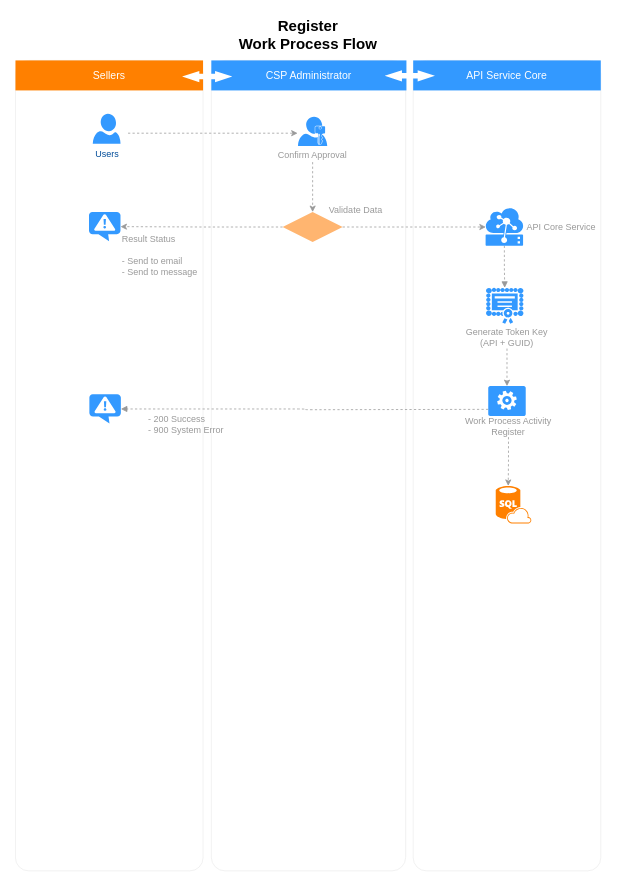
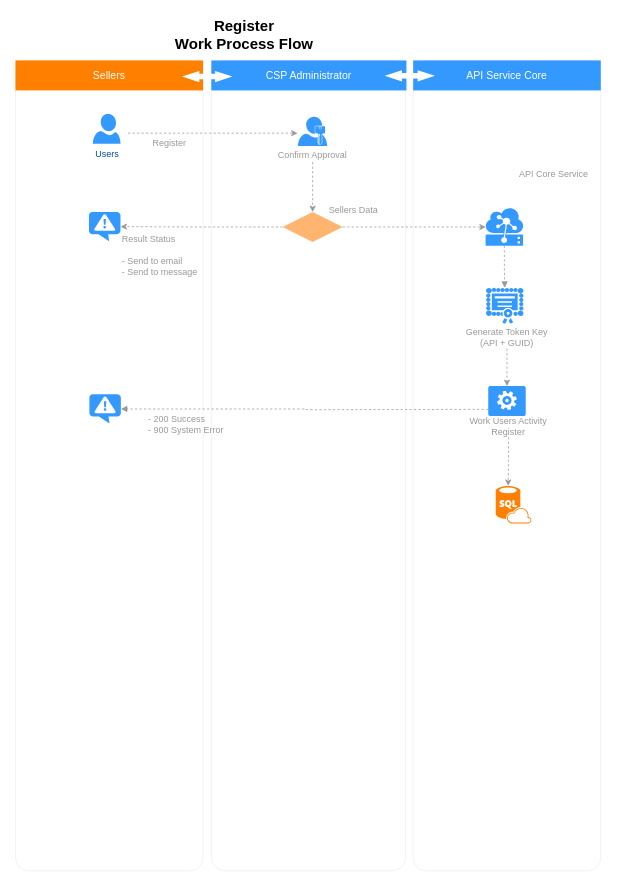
(308, 34) -> (244, 34)
none -> (173, 144)
(358, 210) -> (356, 210)
(561, 227) -> (554, 174)
(508, 426) -> (508, 426)
